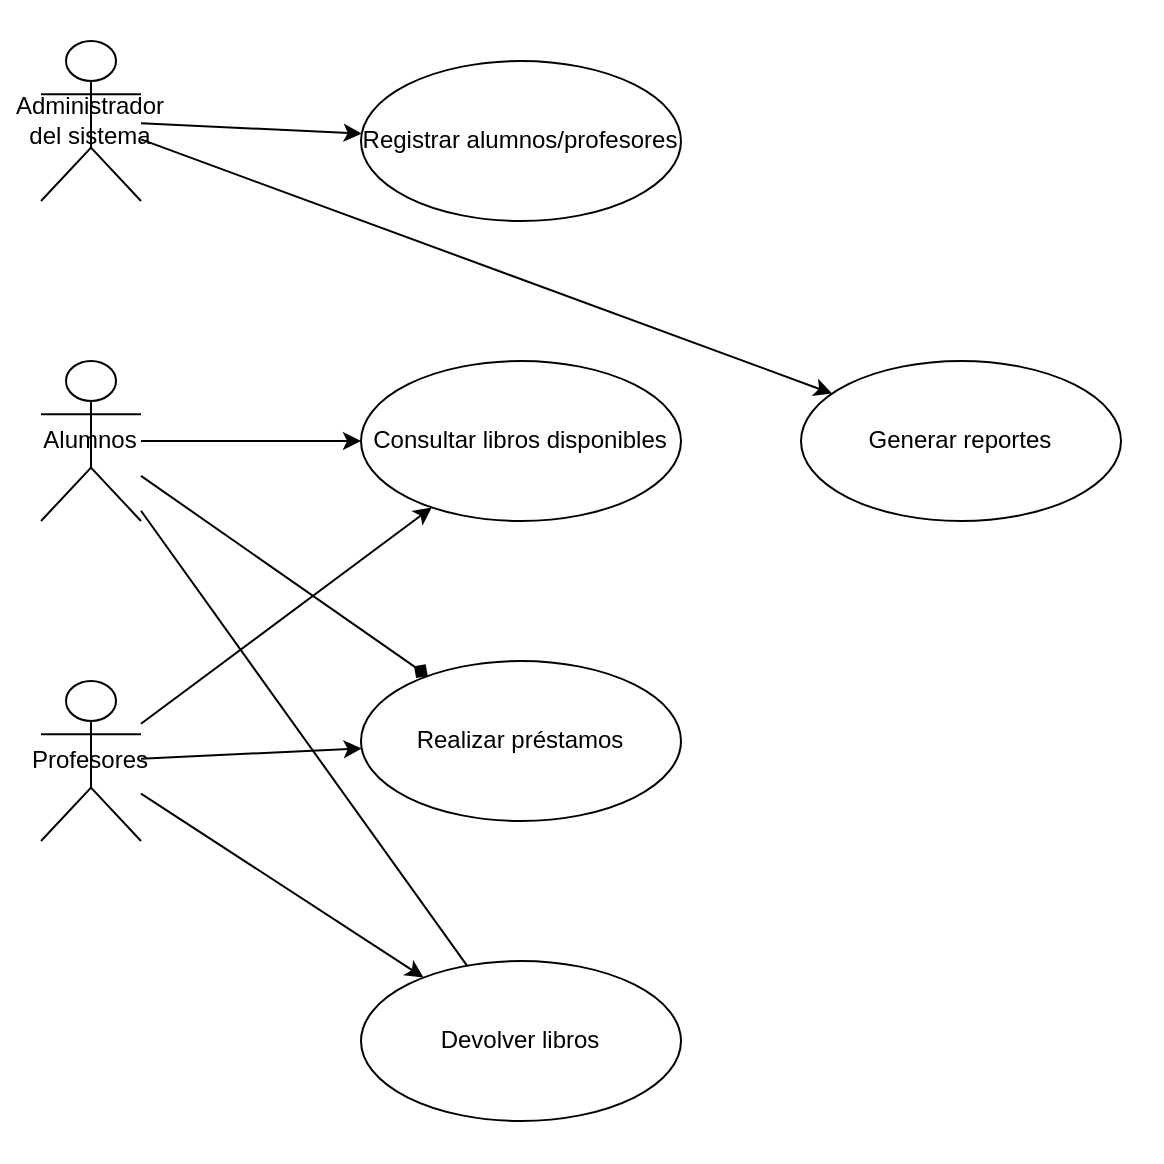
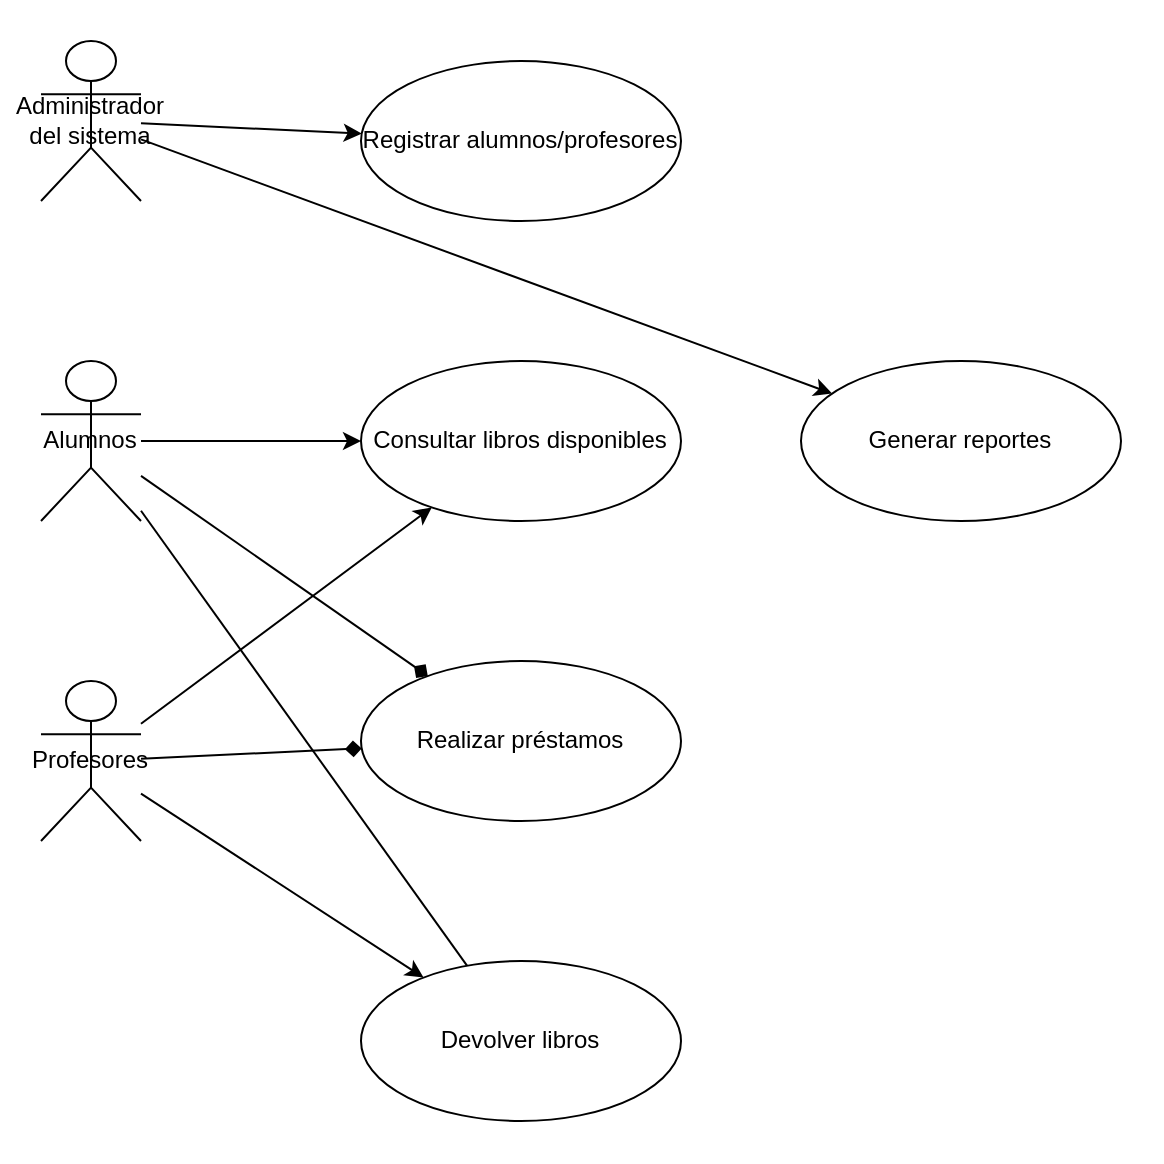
(346, 749) -> (345, 749)
